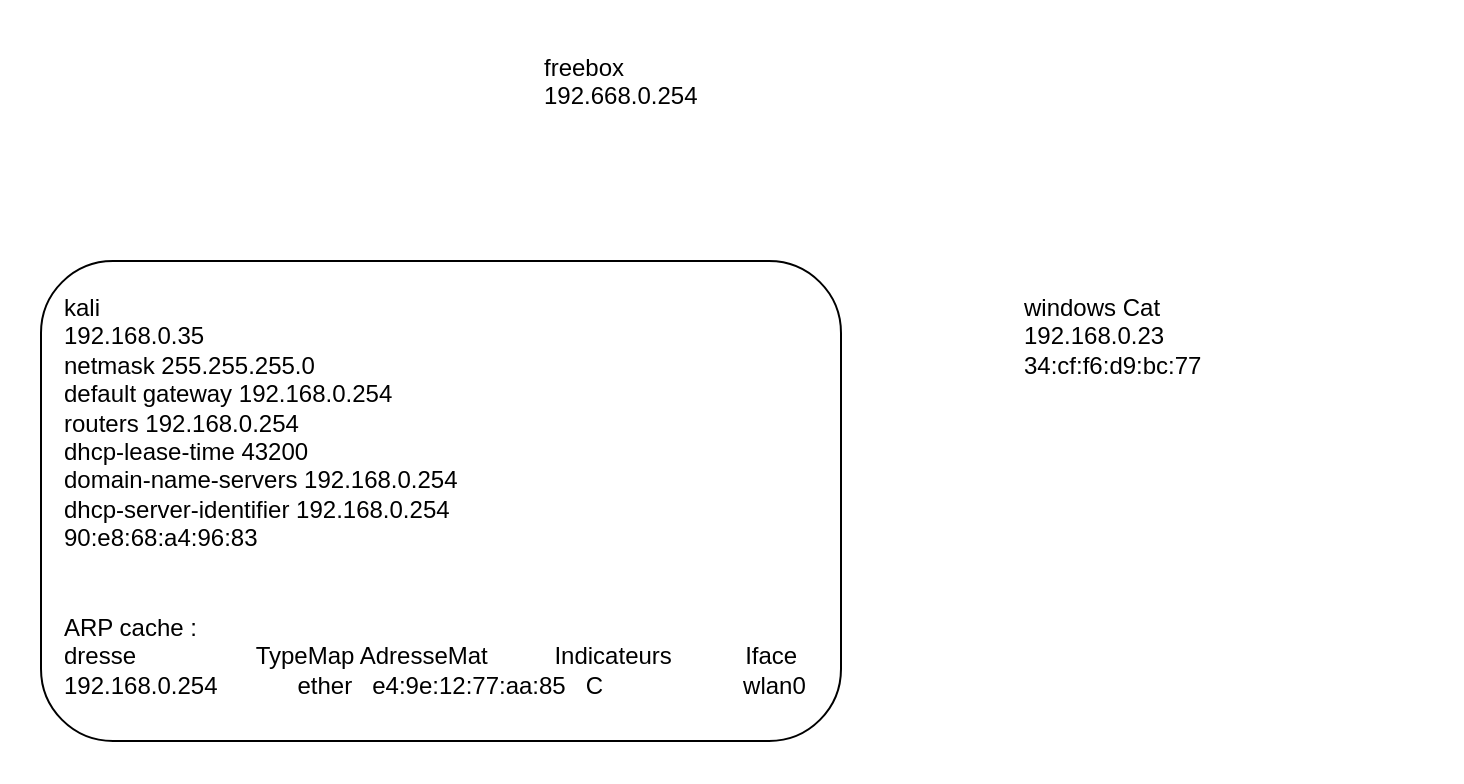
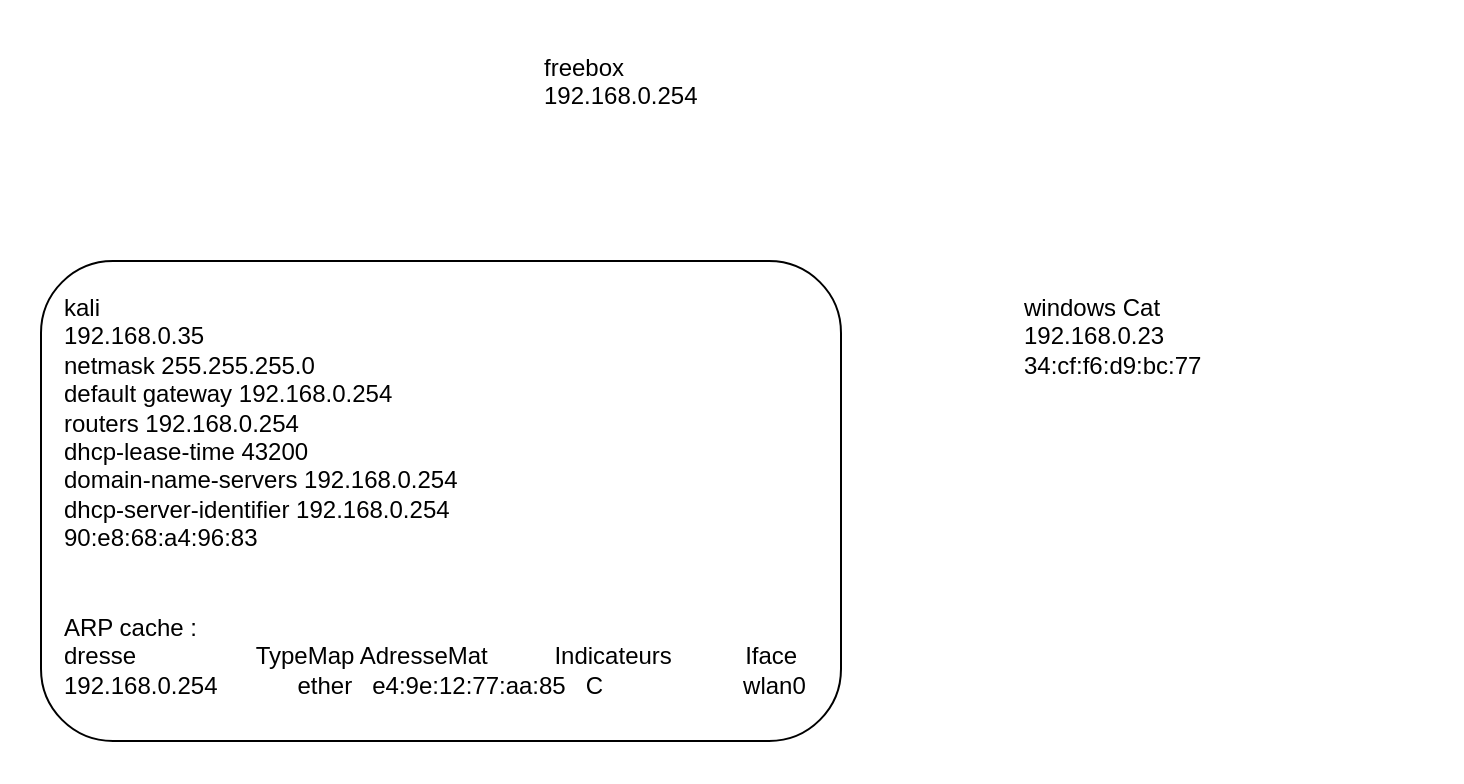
(623, 84) -> (623, 84)
